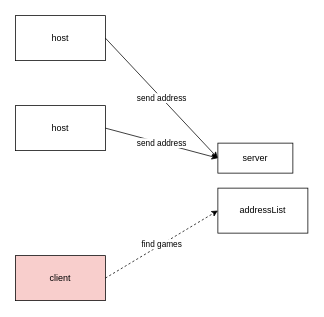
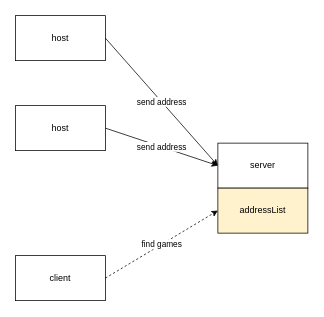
(255, 158) -> (263, 165)
(263, 210) -> (263, 210)
(60, 278) -> (60, 278)
